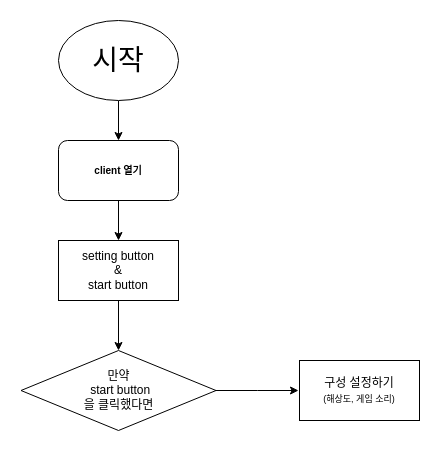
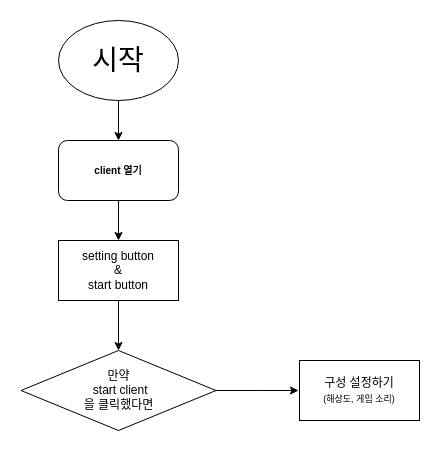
(119, 391) -> (119, 391)
